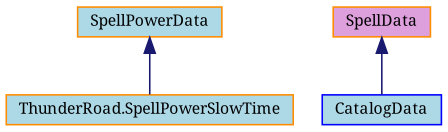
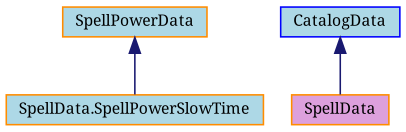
(382, 74) -> (340, 74)
(150, 110) -> (135, 110)
